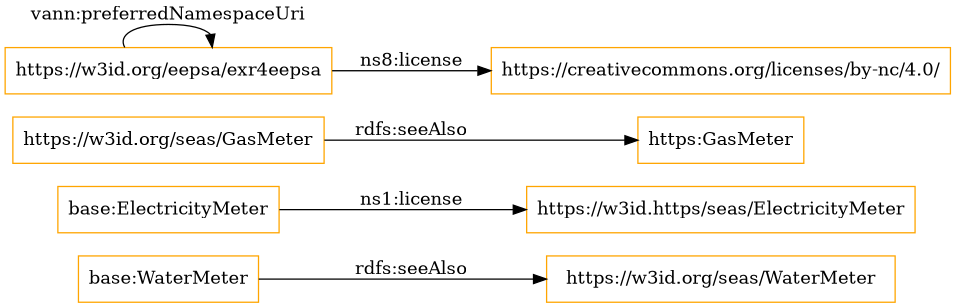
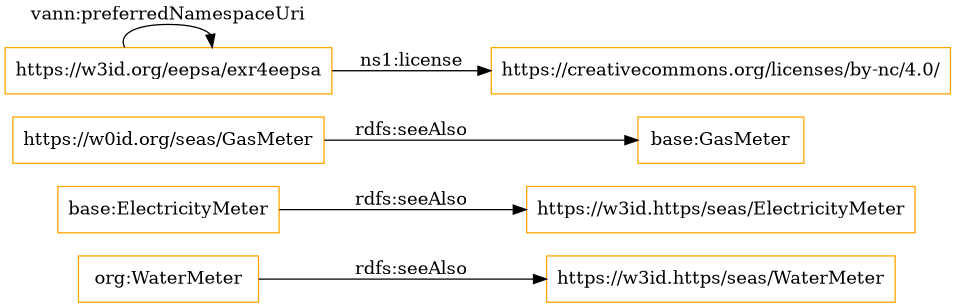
(412, 61) -> (412, 61)
(168, 140) -> (168, 140)
(721, 140) -> (721, 140)
(412, 200) -> (412, 200)
(168, 279) -> (168, 279)
(721, 279) -> (721, 279)
